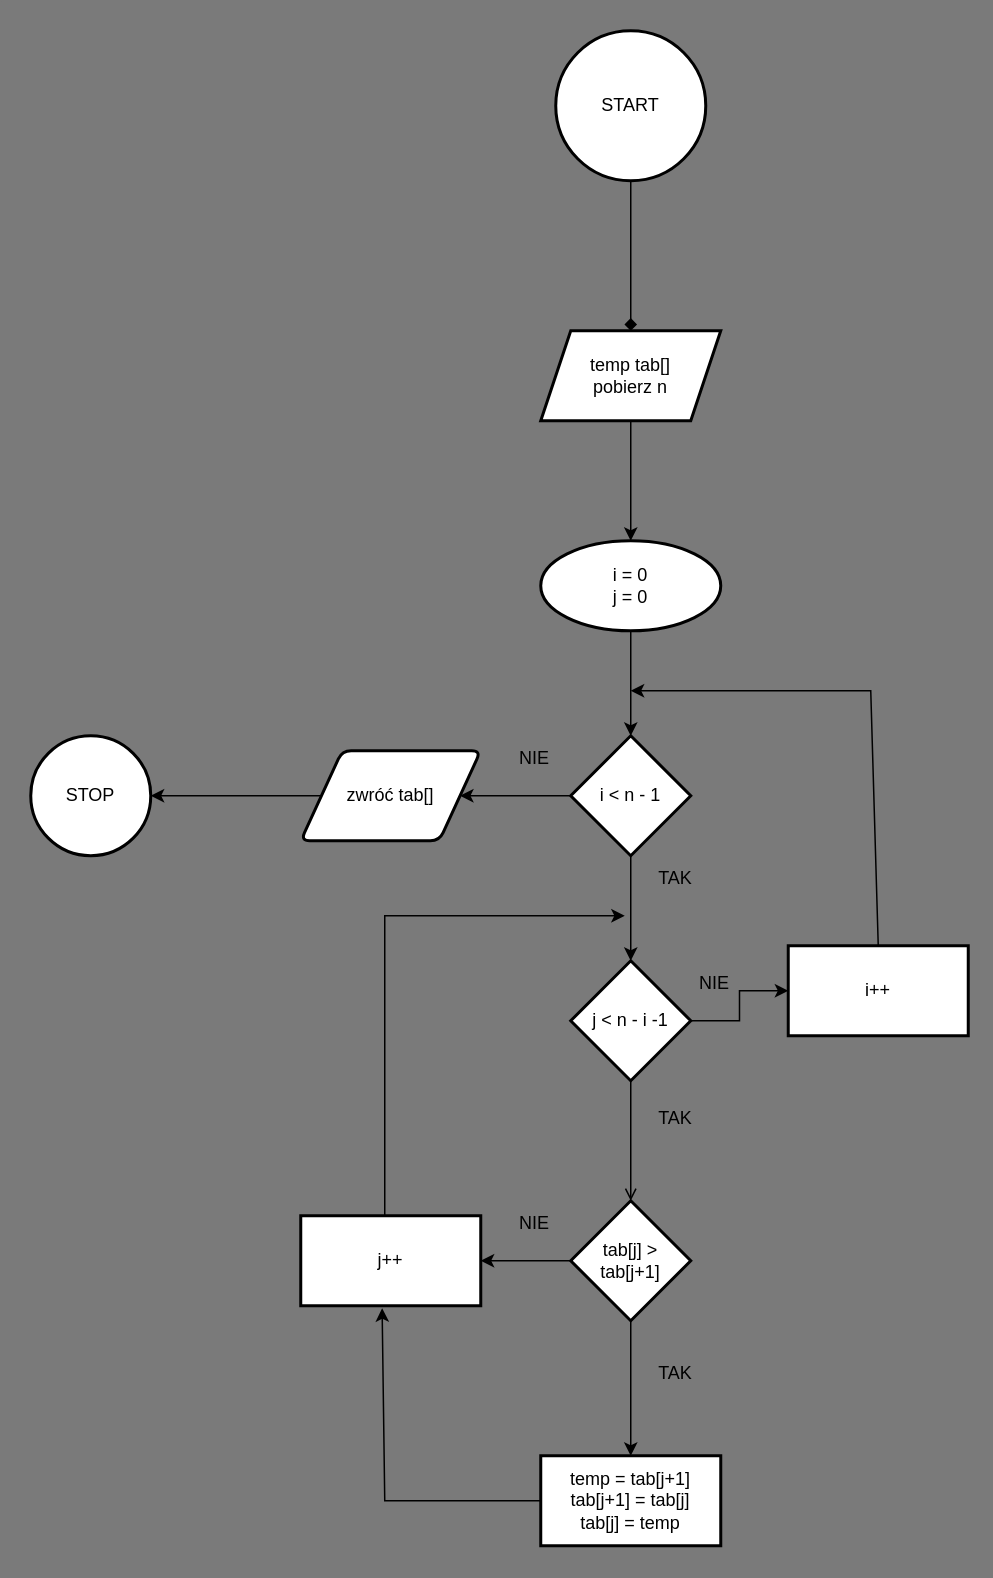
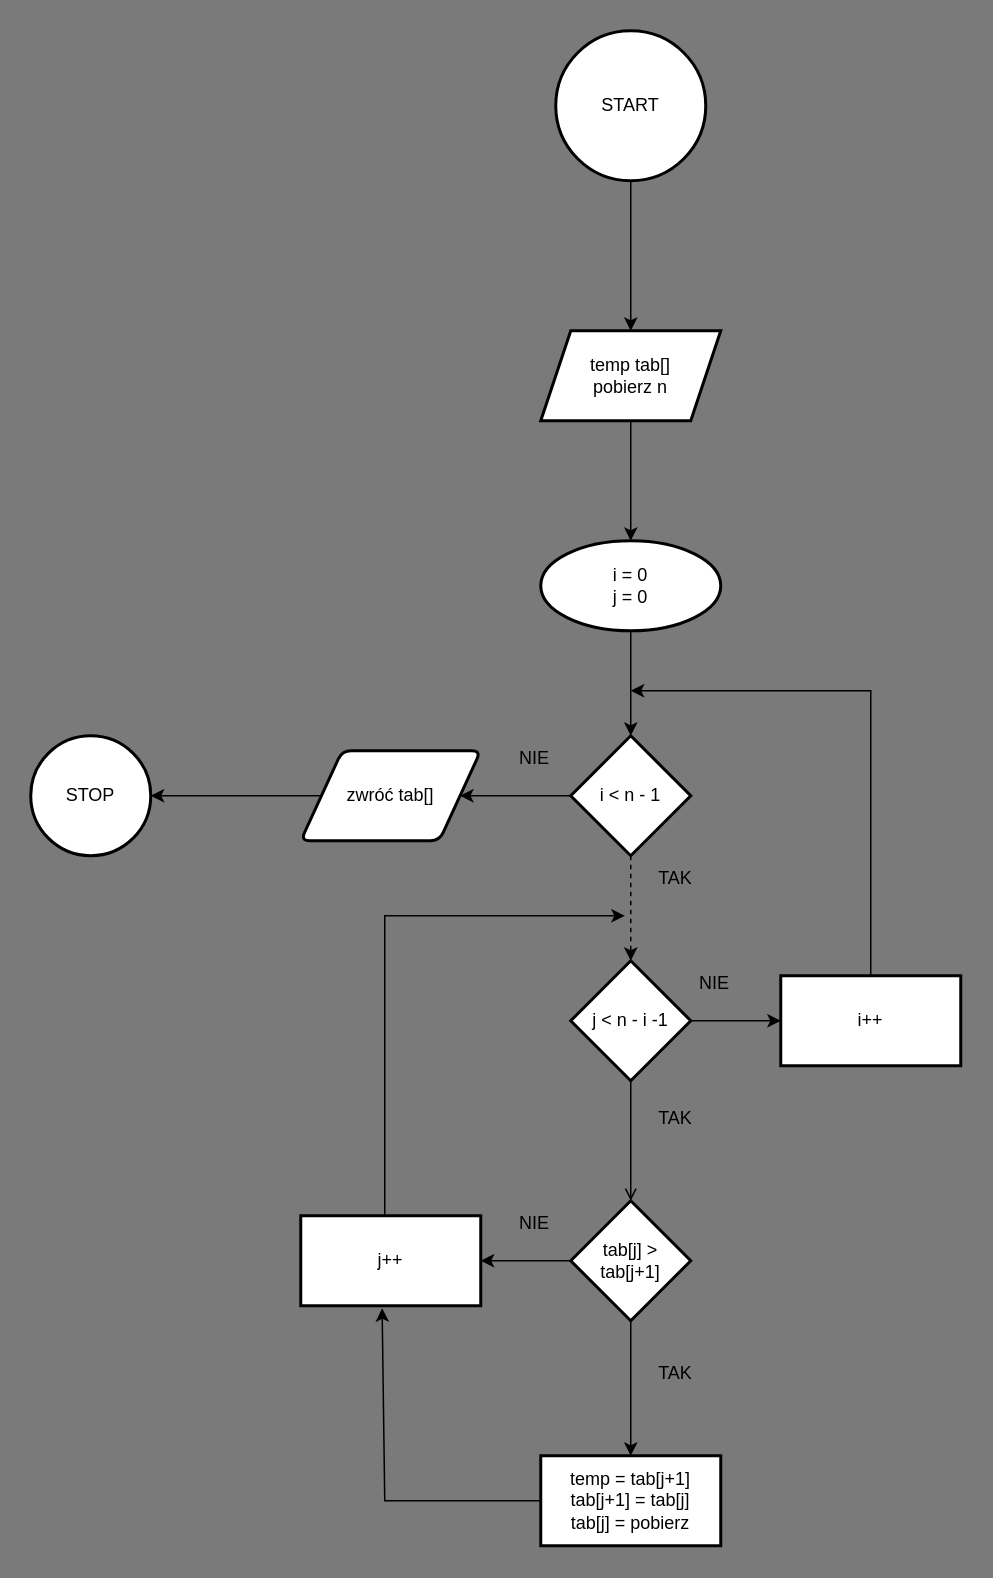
(631, 318) -> (631, 319)
(631, 902) -> (631, 902)
(878, 991) -> (871, 1021)
(631, 1501) -> (631, 1501)
